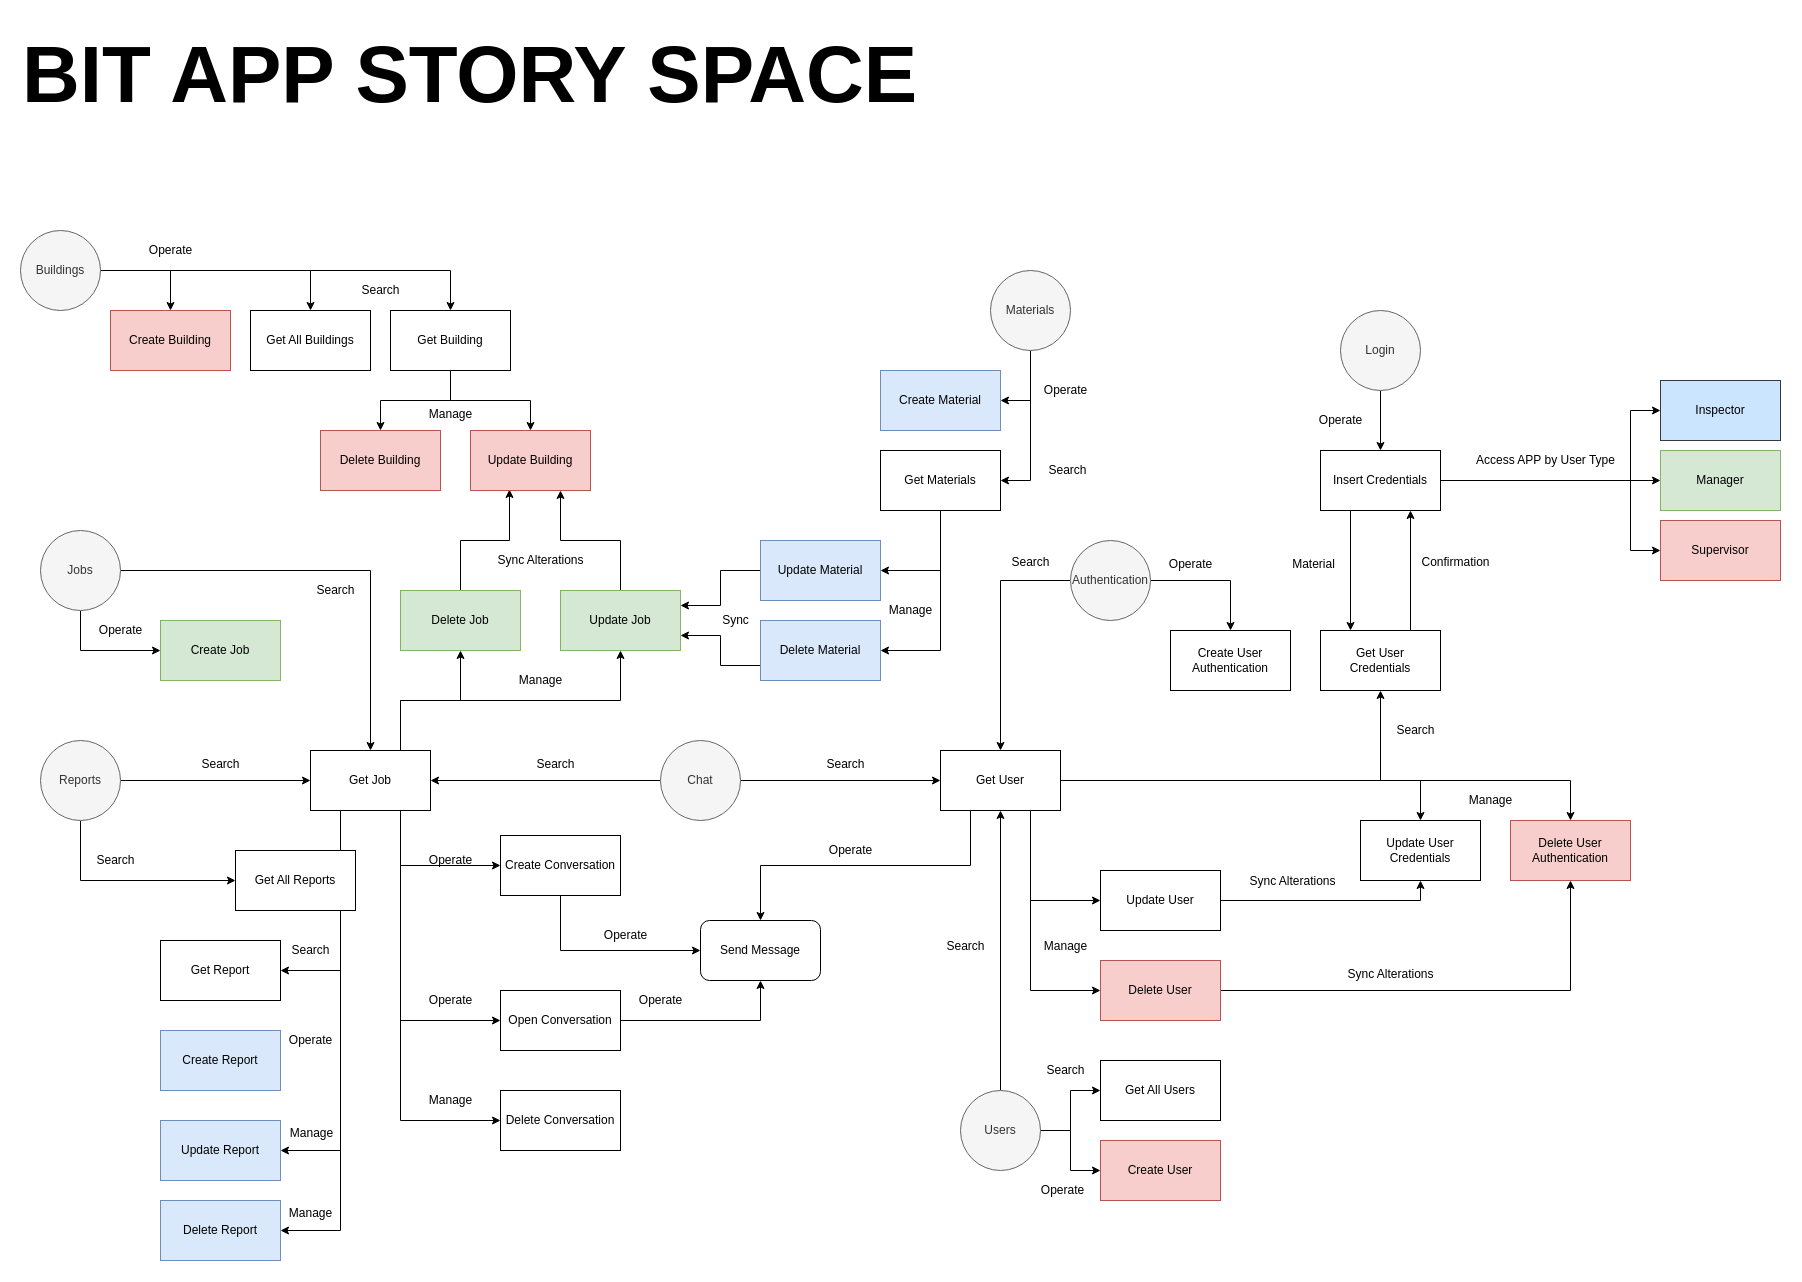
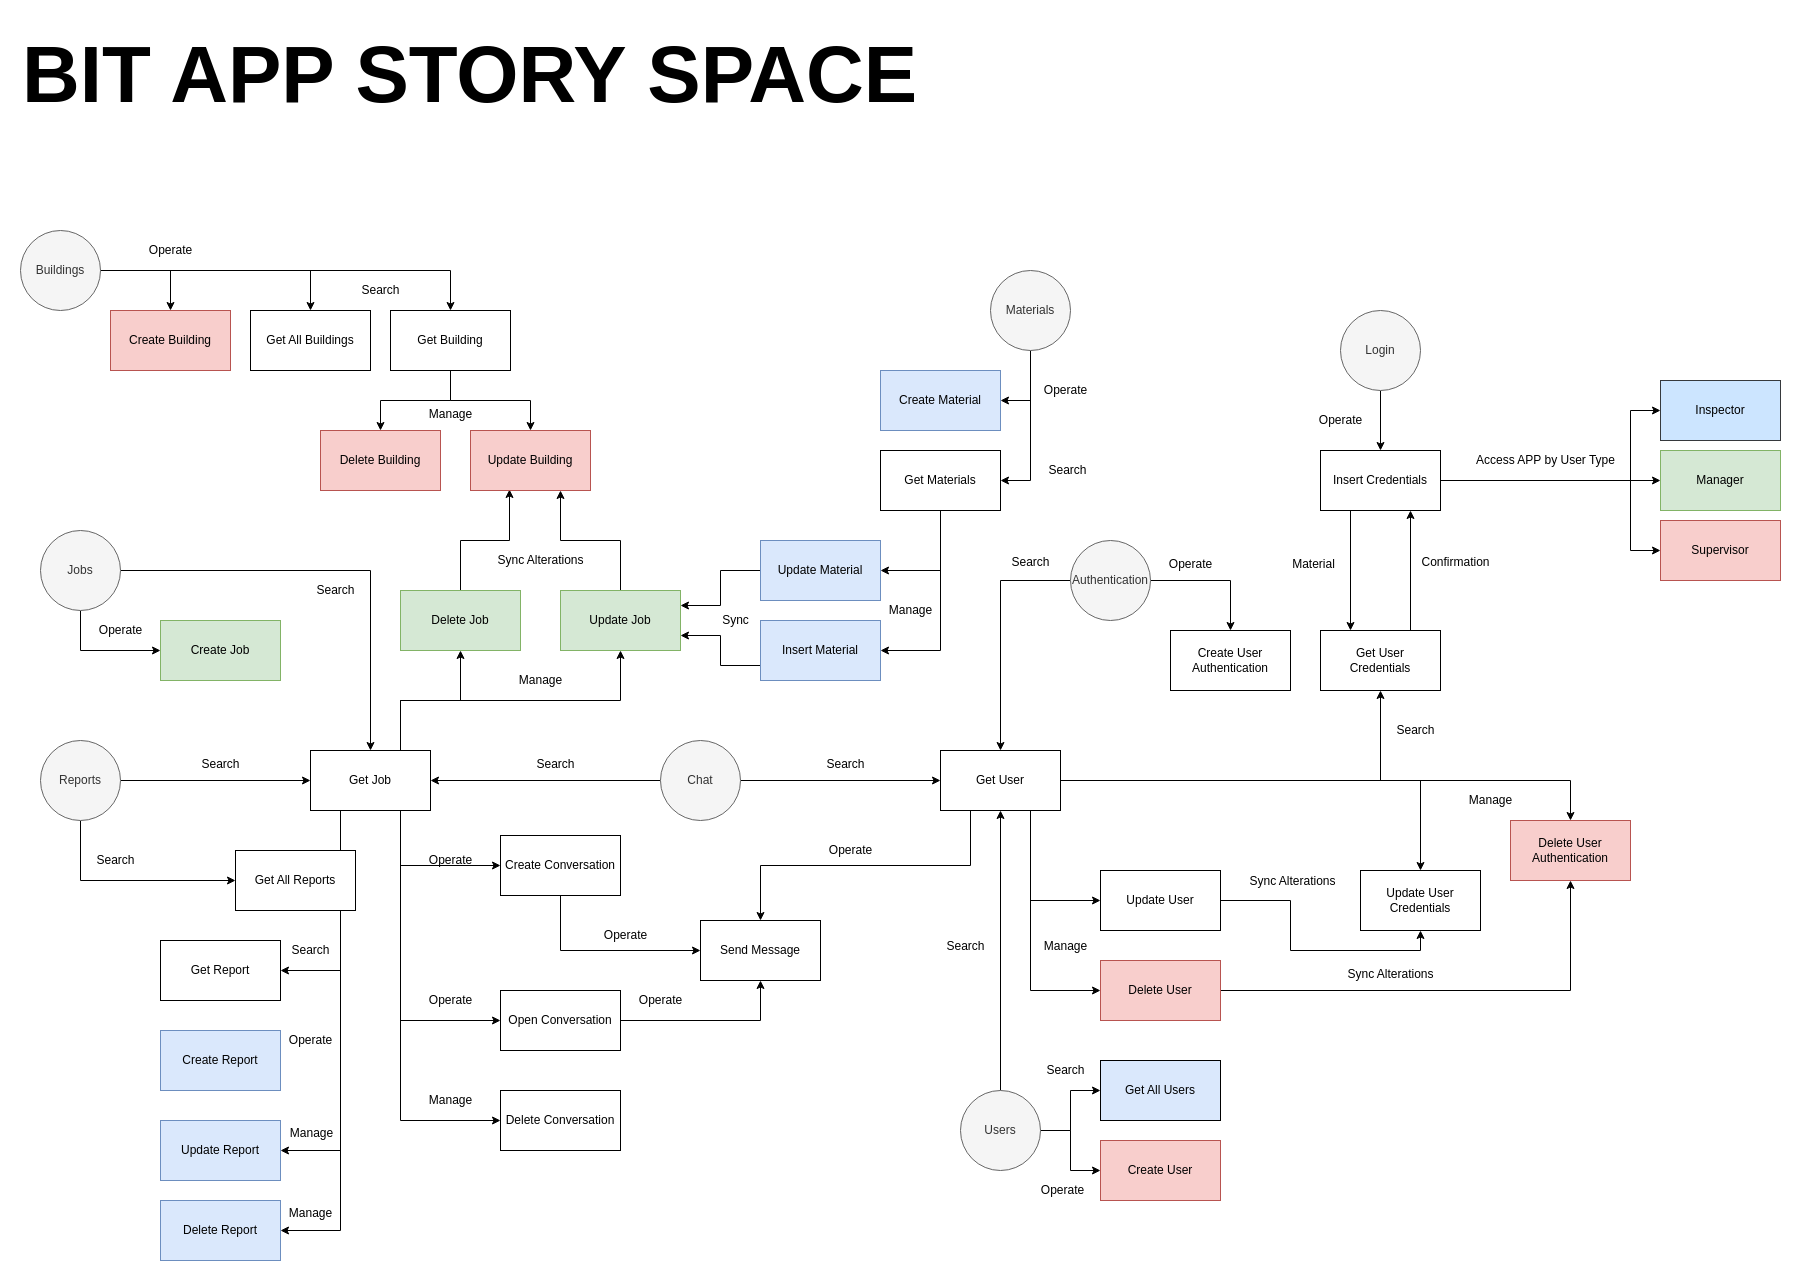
(821, 651) -> (821, 651)
(1421, 851) -> (1421, 901)
(761, 951) -> (761, 951)
(1161, 1091) -> (1161, 1091)
